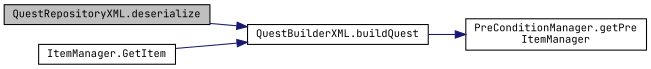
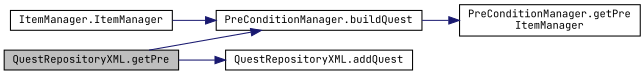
(107, 15) -> (91, 60)
(338, 34) -> (319, 20)
(107, 54) -> (91, 20)
none -> (319, 60)
